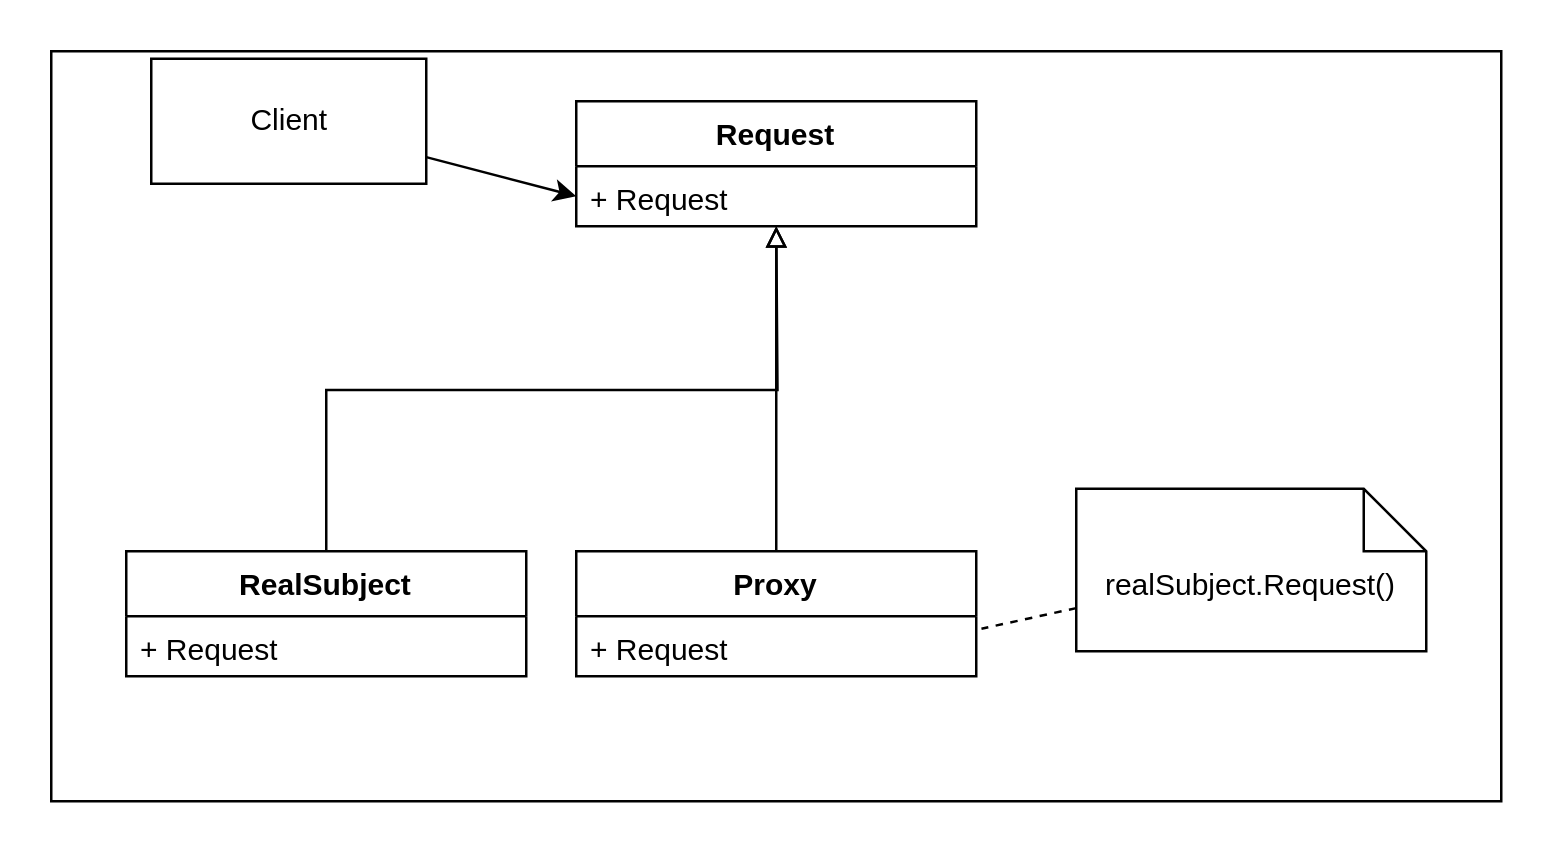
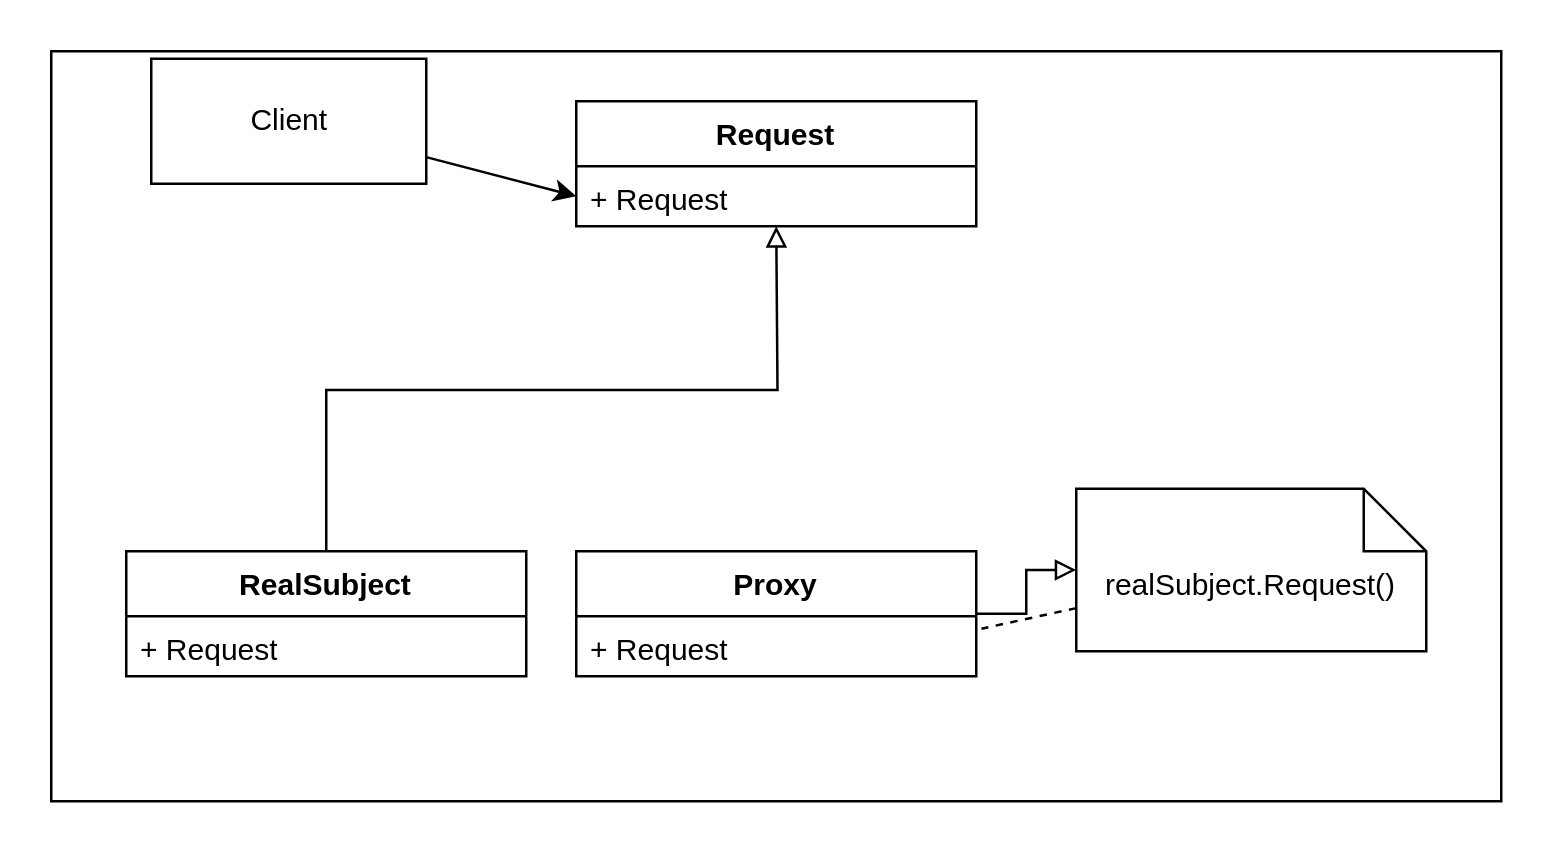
(776, 473) -> (1026, 603)
